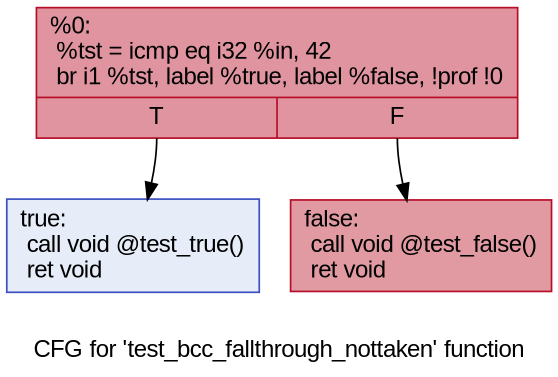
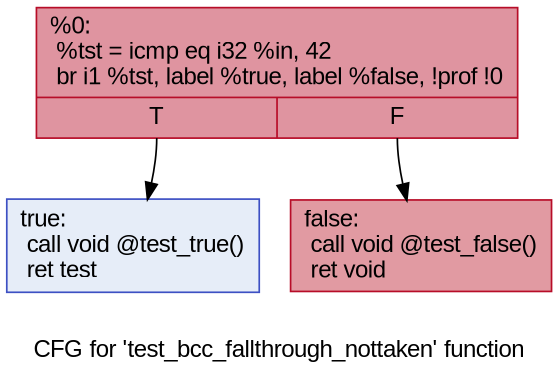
(62, 270) -> (59, 270)
